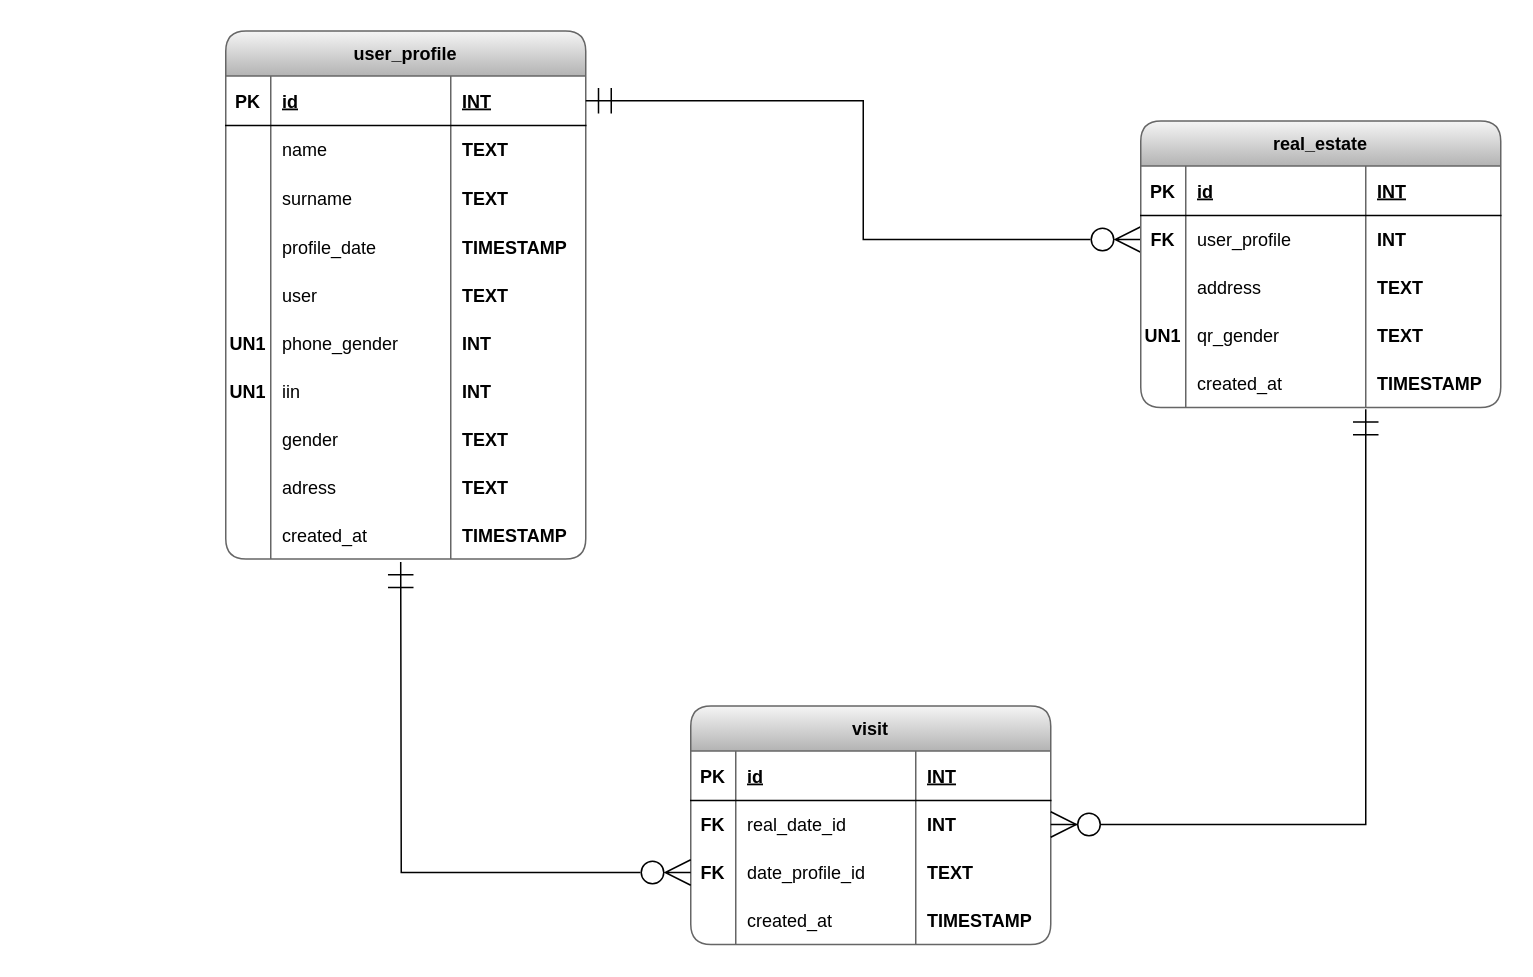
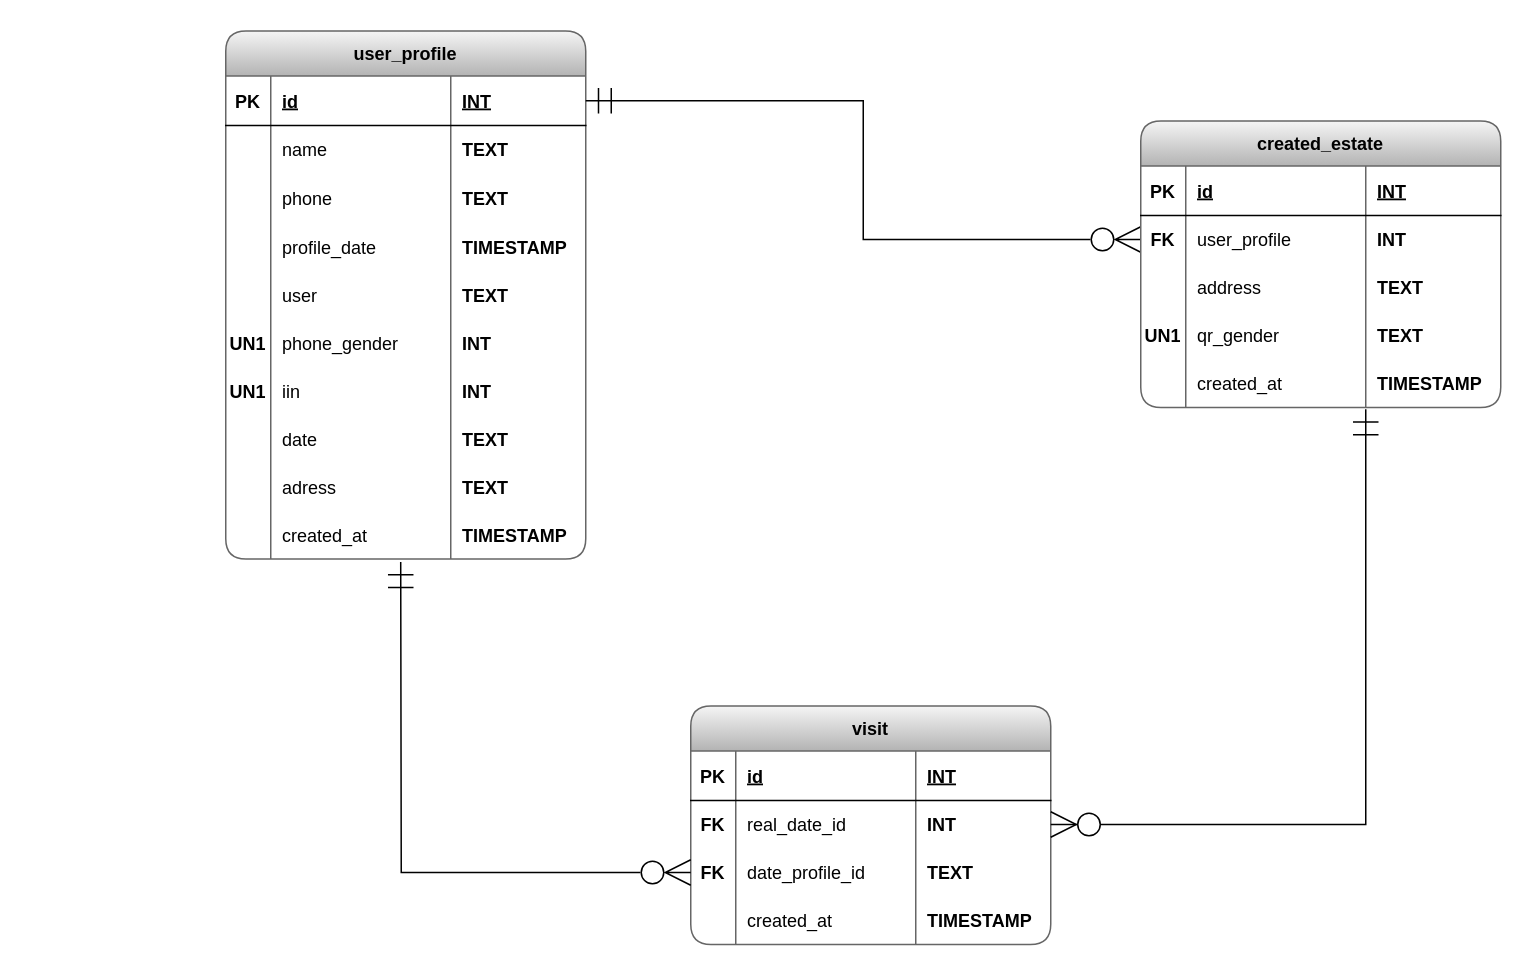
(1320, 144) -> (1320, 144)
(317, 199) -> (307, 199)
(312, 440) -> (302, 440)
